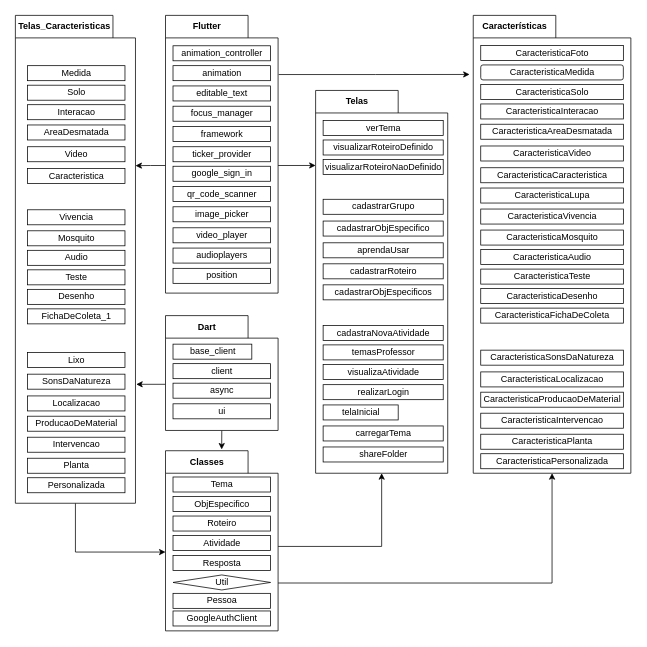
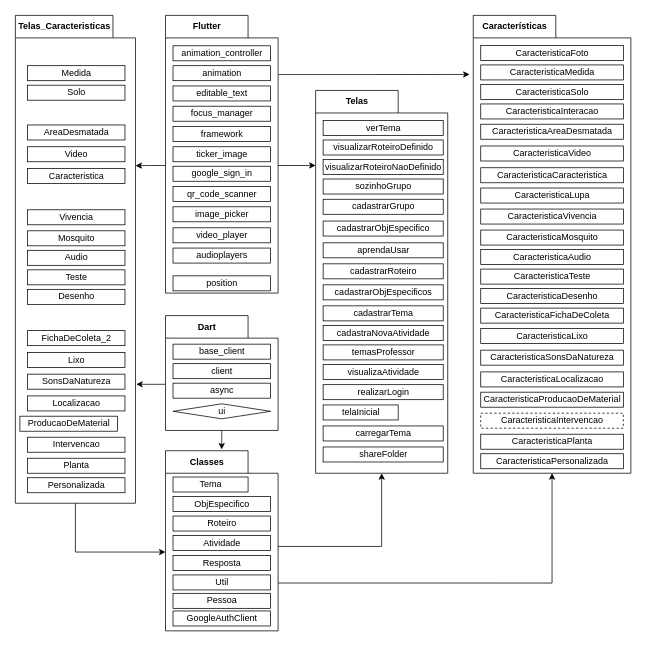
(552, 72) -> (552, 72)
(76, 112) -> none
(222, 154) -> (222, 154)
none -> (383, 186)
(222, 276) -> (222, 283)
none -> (383, 313)
(76, 316) -> none
none -> (552, 336)
none -> (76, 338)
(212, 351) -> (222, 351)
(222, 411) -> (222, 411)
(552, 420) -> (552, 420)
(76, 423) -> (69, 423)
(222, 484) -> (210, 484)
(222, 582) -> (222, 582)
